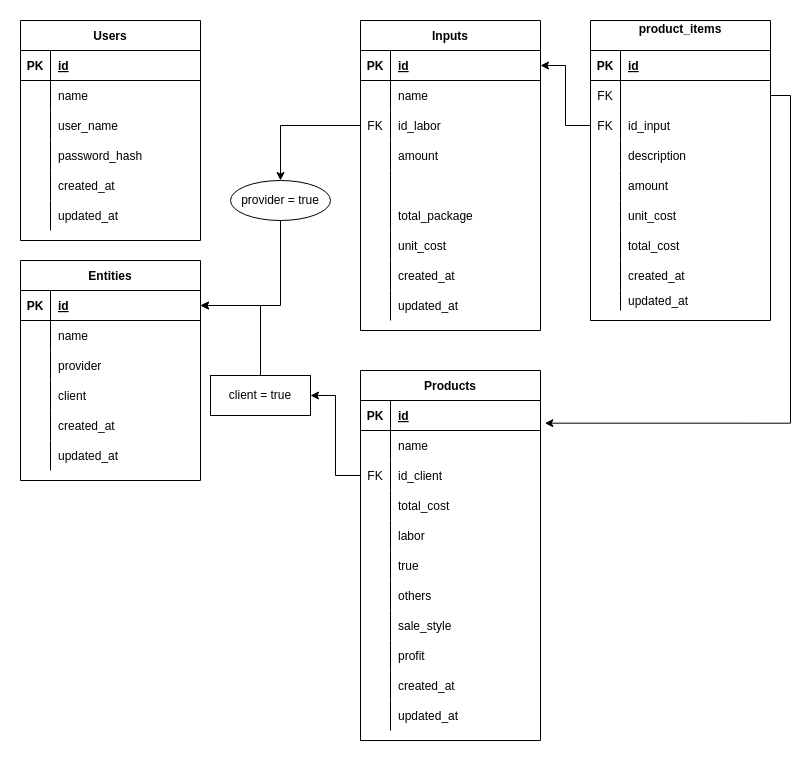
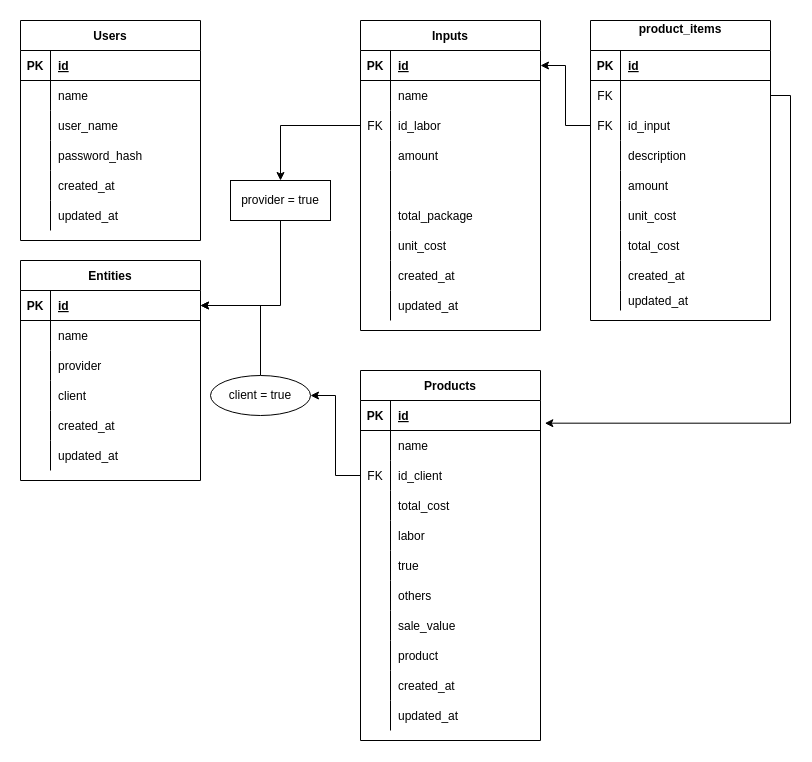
(281, 201) -> (281, 201)
(261, 396) -> (261, 396)
(428, 626) -> (428, 626)
(417, 656) -> (422, 656)
